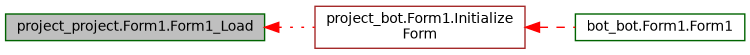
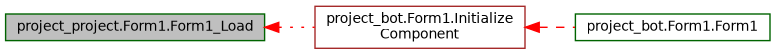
(420, 27) -> (420, 27)
(660, 27) -> (673, 27)
